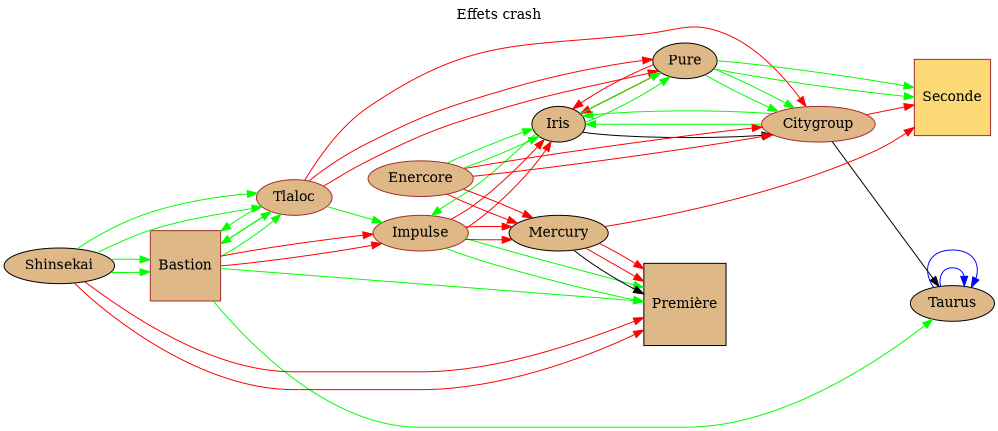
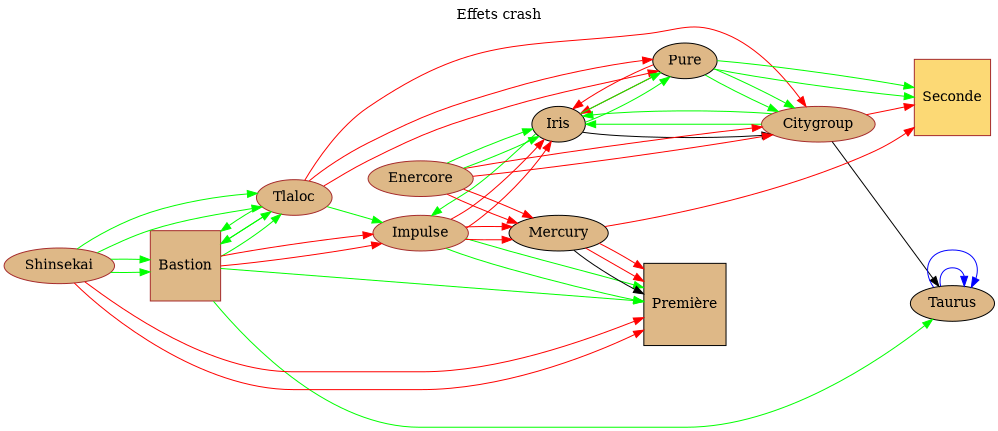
(59, 266) -> (59, 266)
